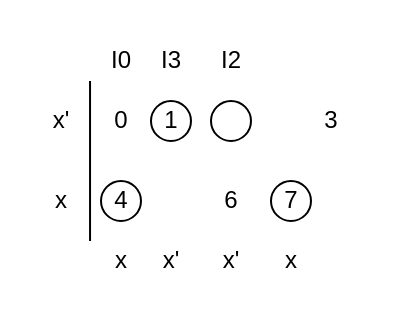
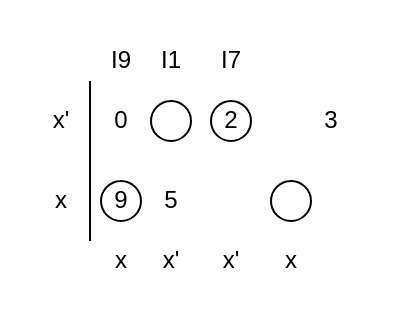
(122, 61) -> (122, 61)
(172, 61) -> (172, 61)
(232, 61) -> (232, 61)
(171, 121) -> none
none -> (231, 121)
(122, 201) -> (122, 201)
none -> (171, 201)
(231, 201) -> none
(291, 201) -> none
